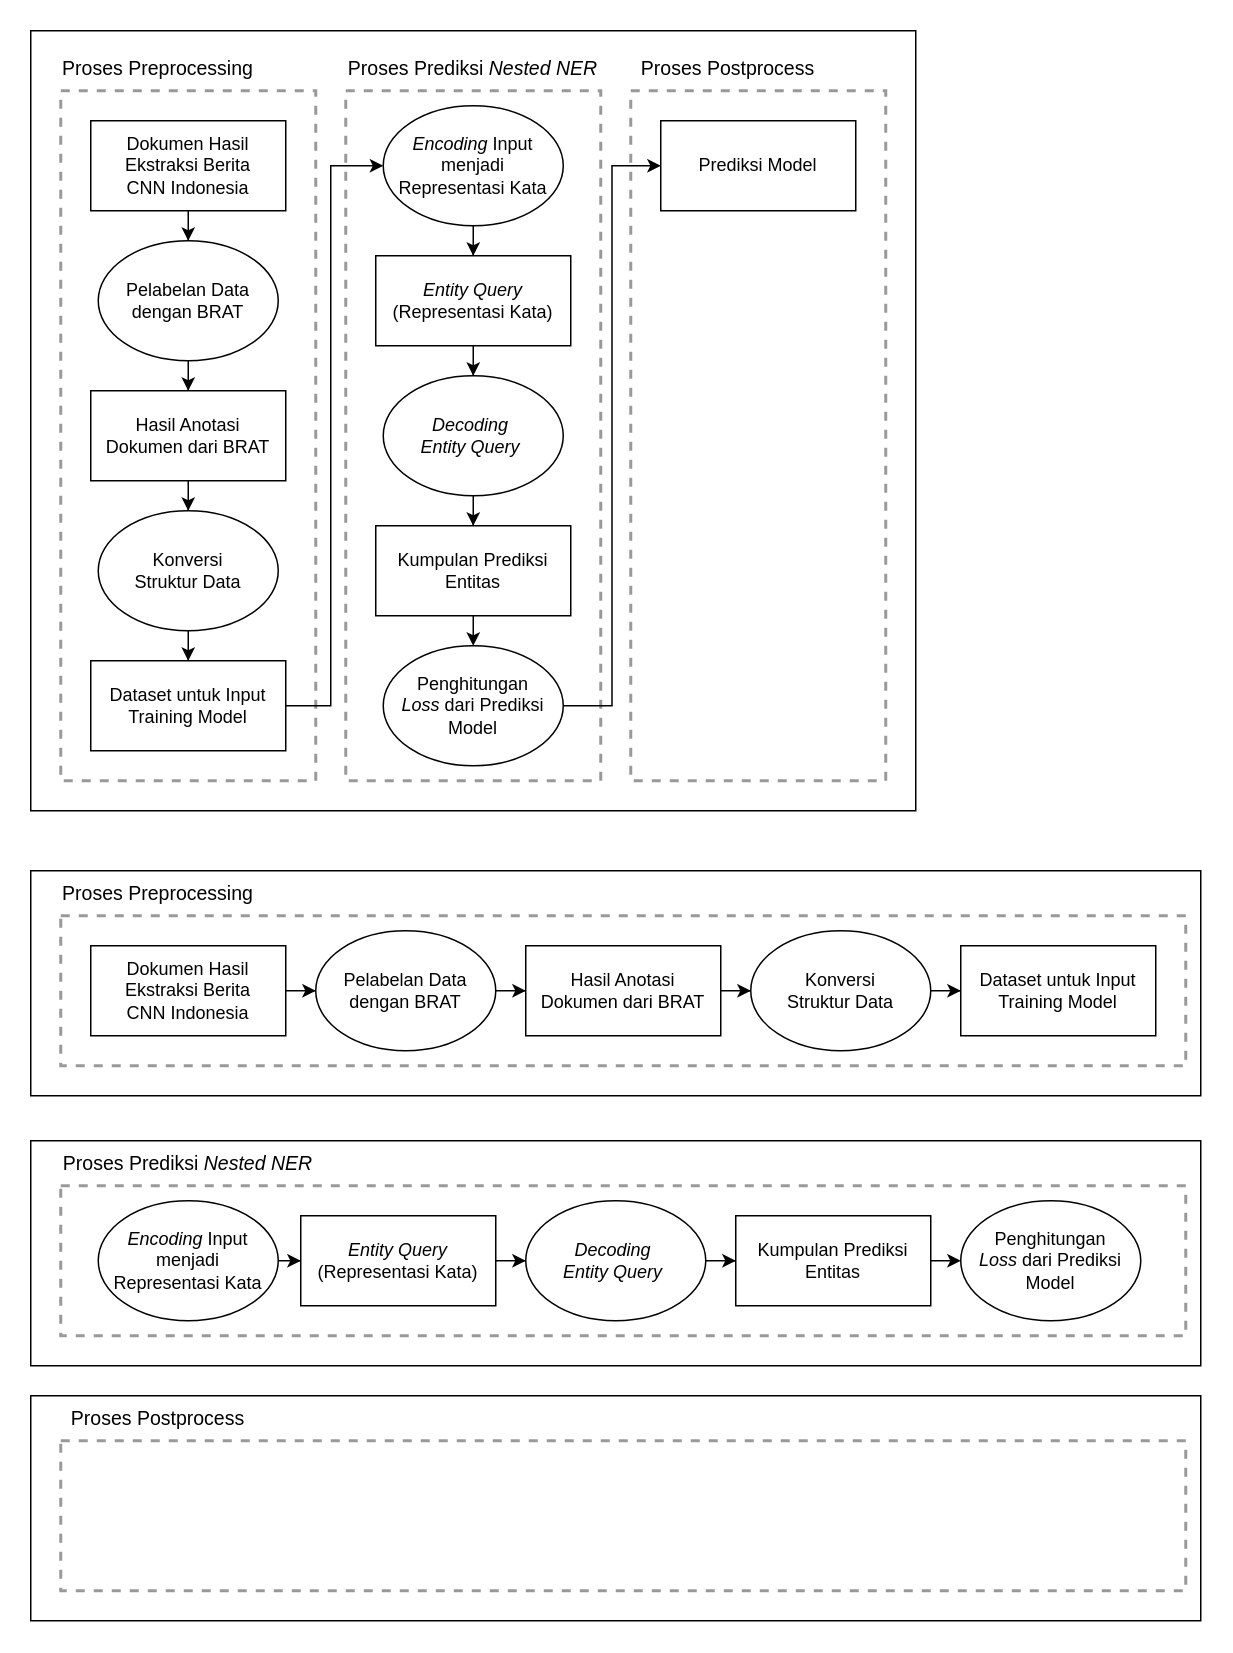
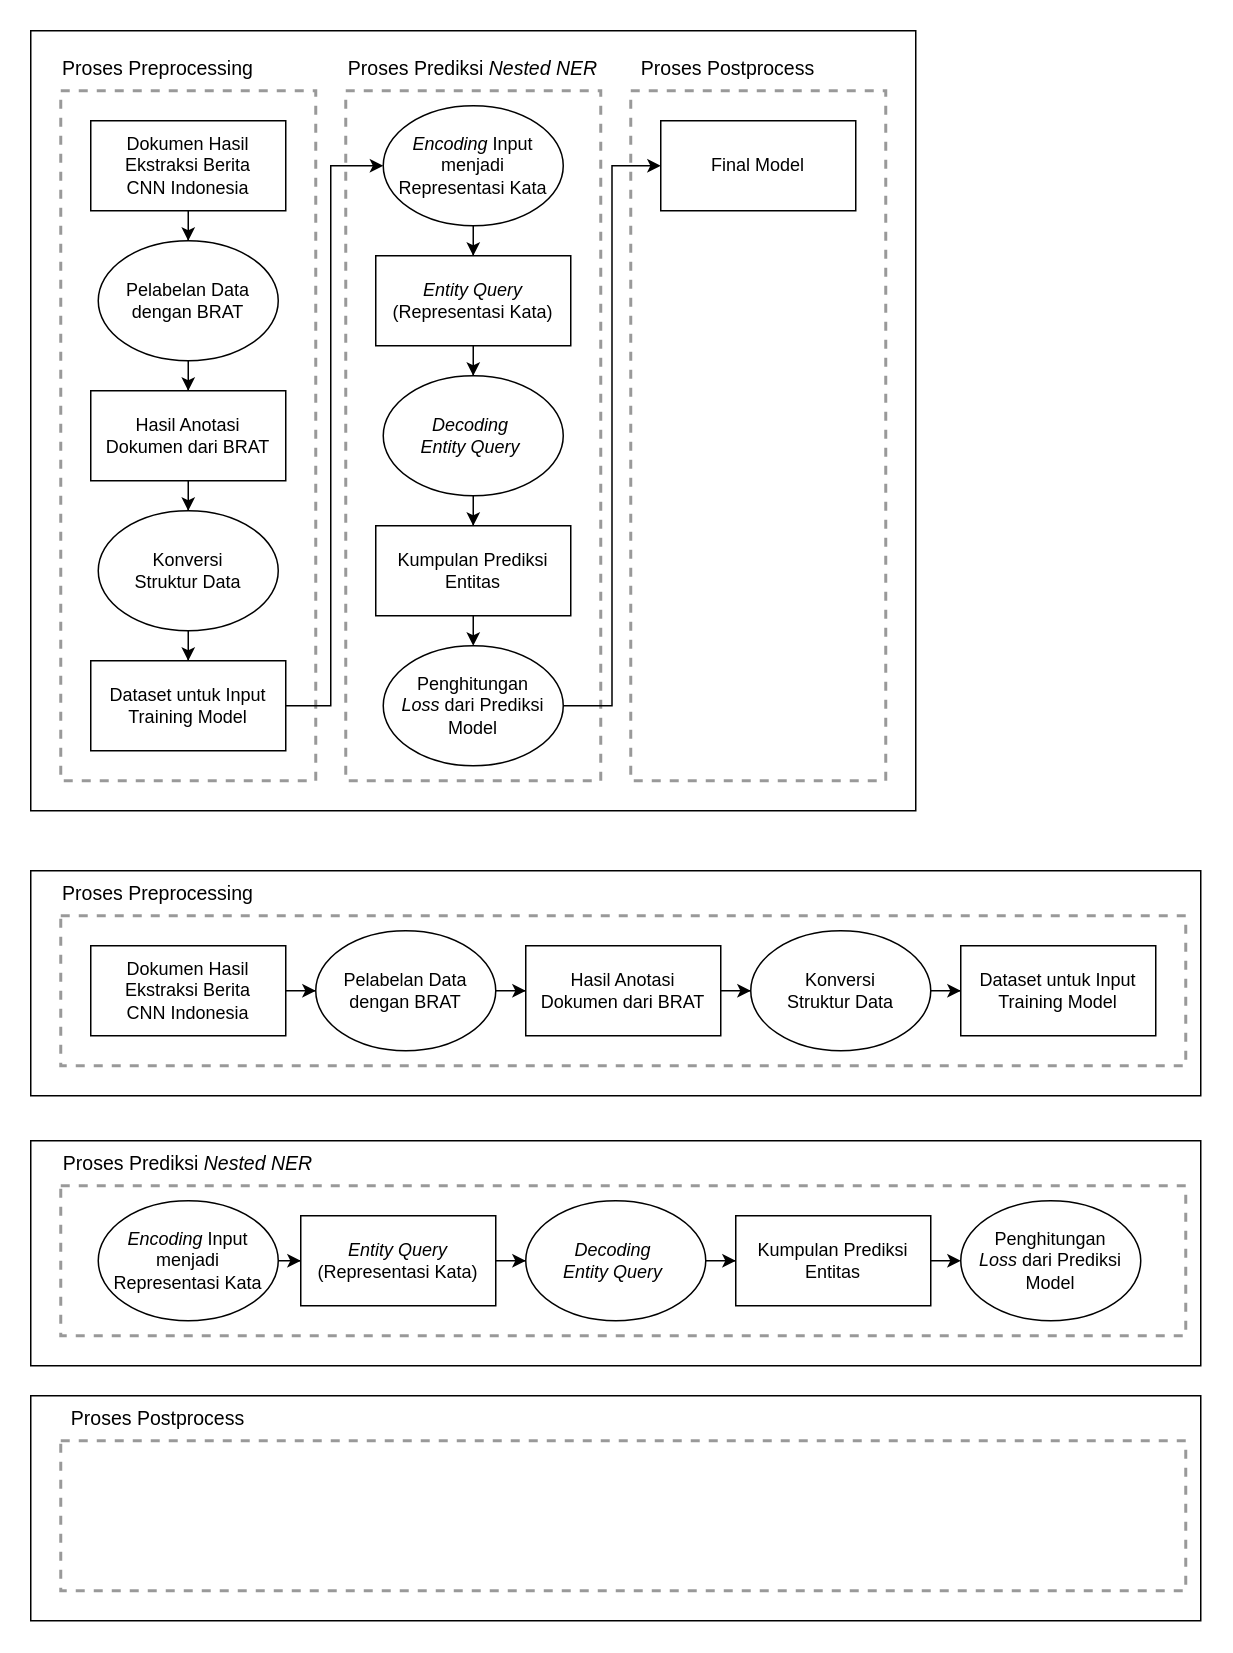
(758, 166) -> (758, 166)
